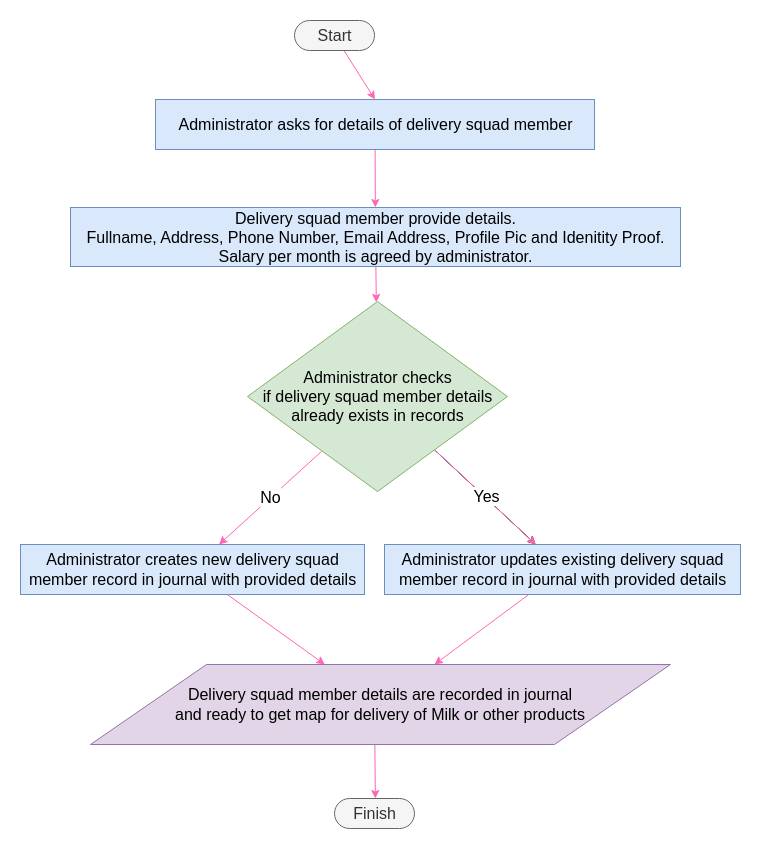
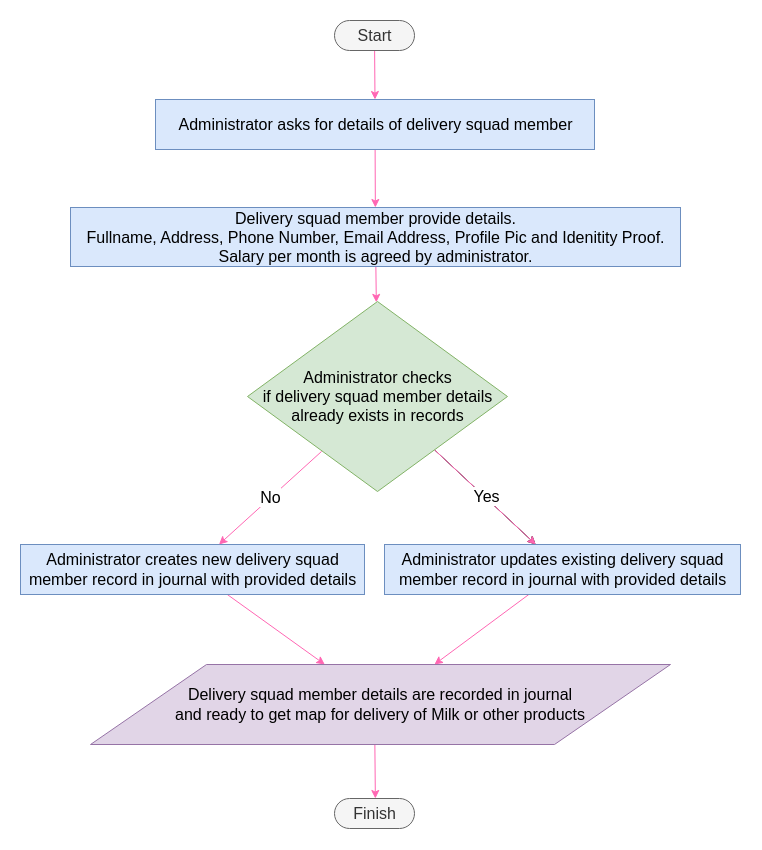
(335, 36) -> (375, 36)
